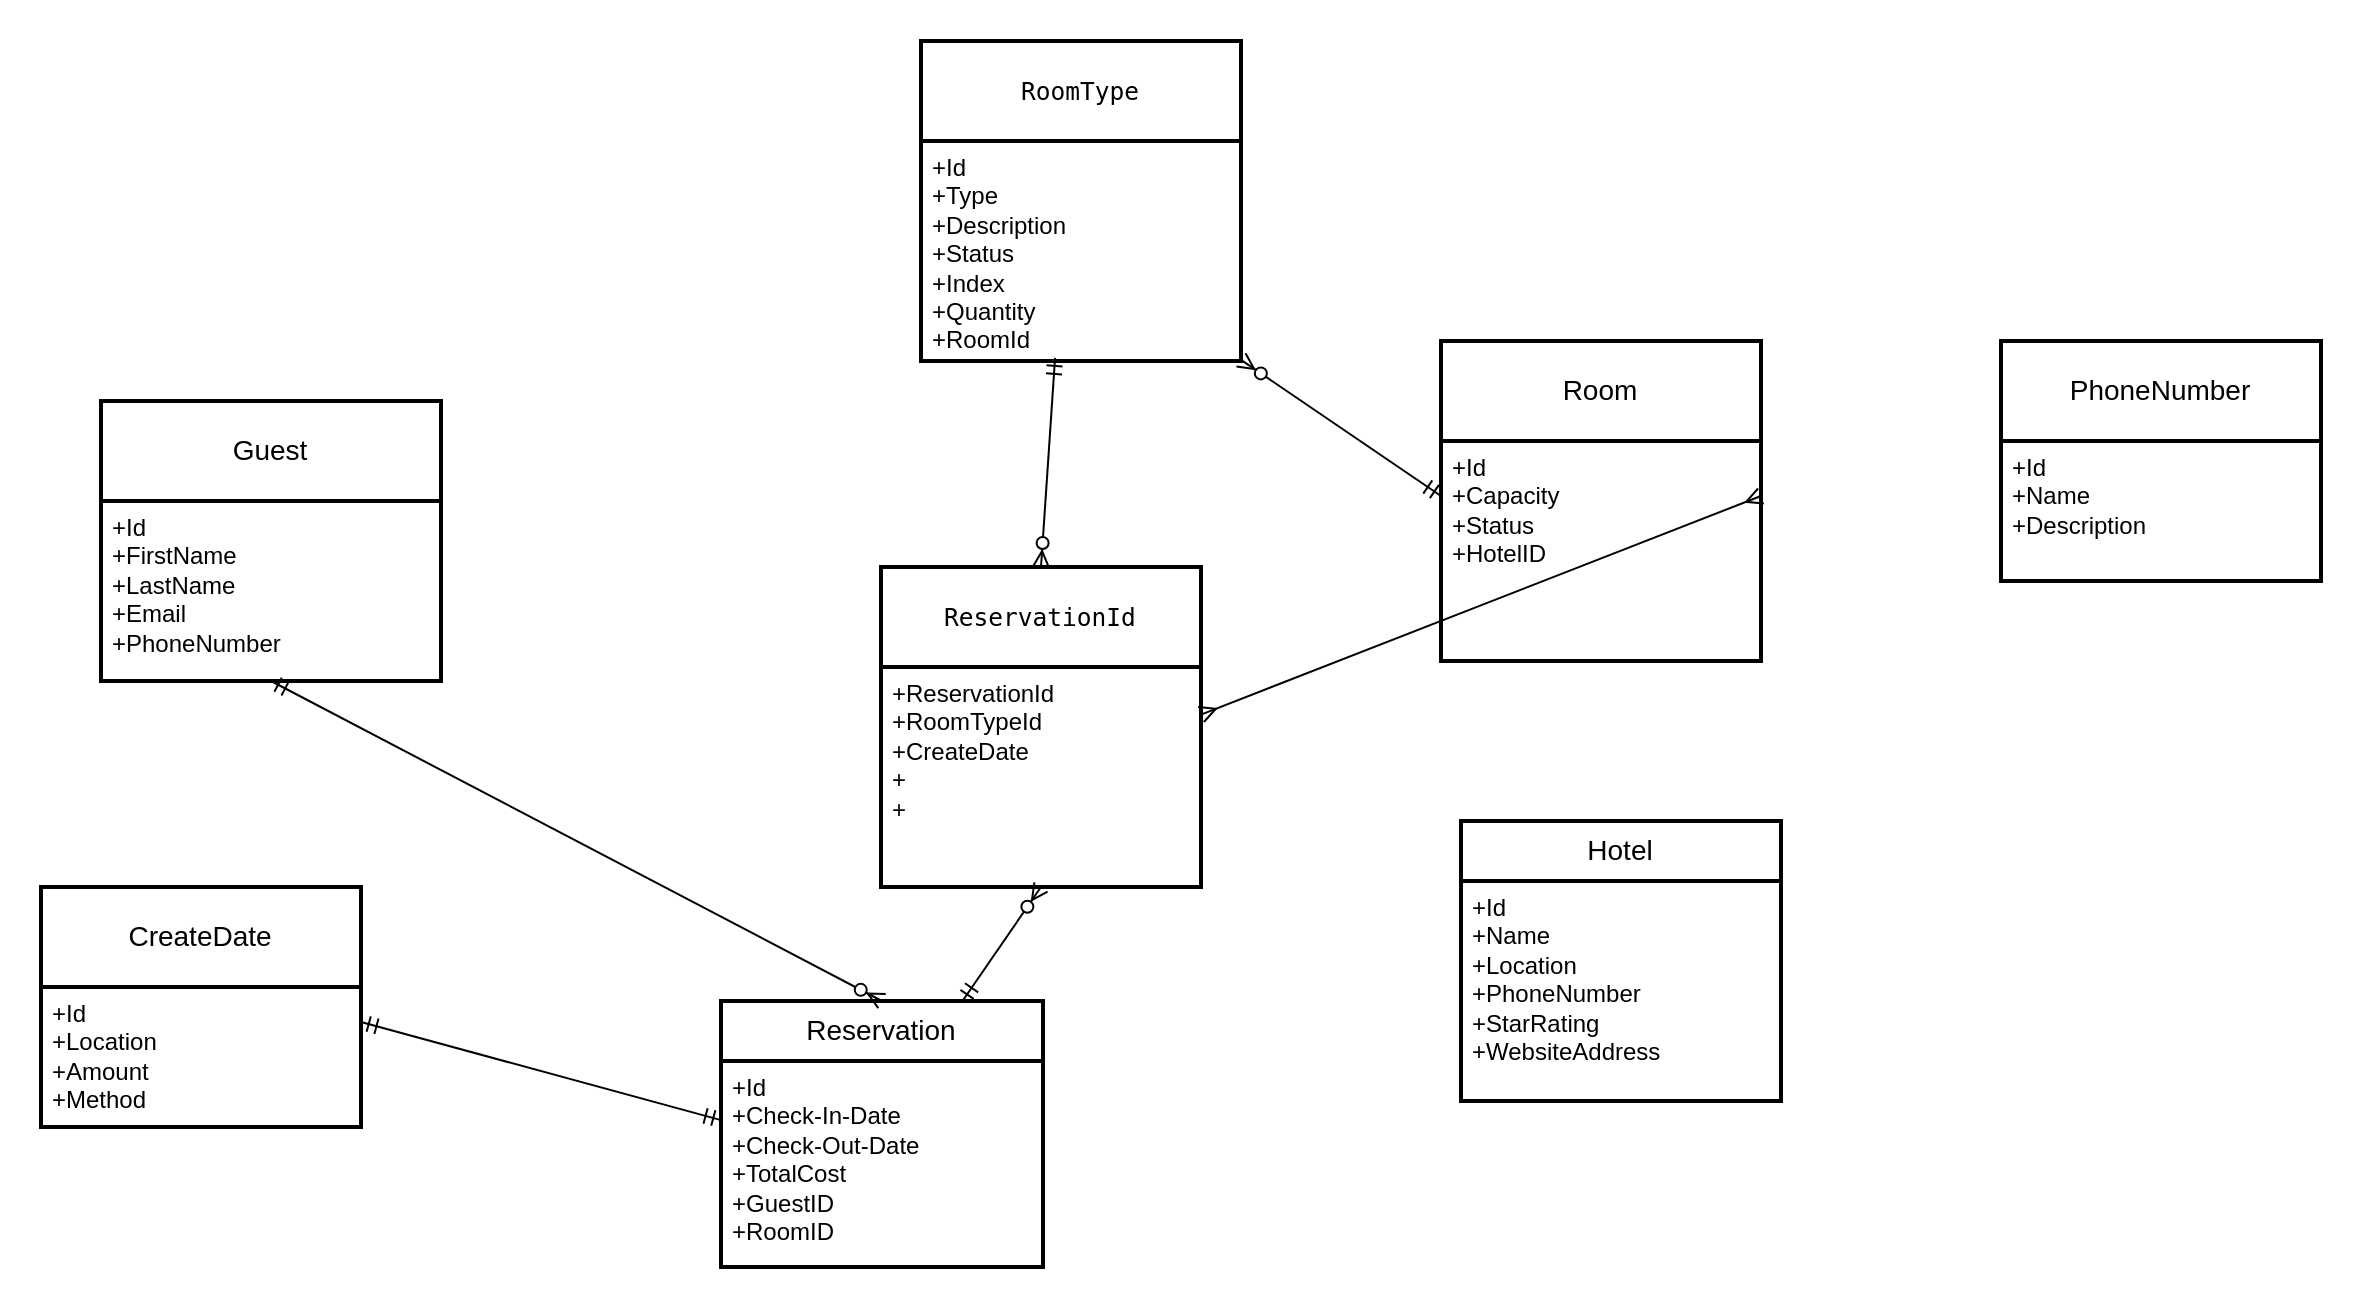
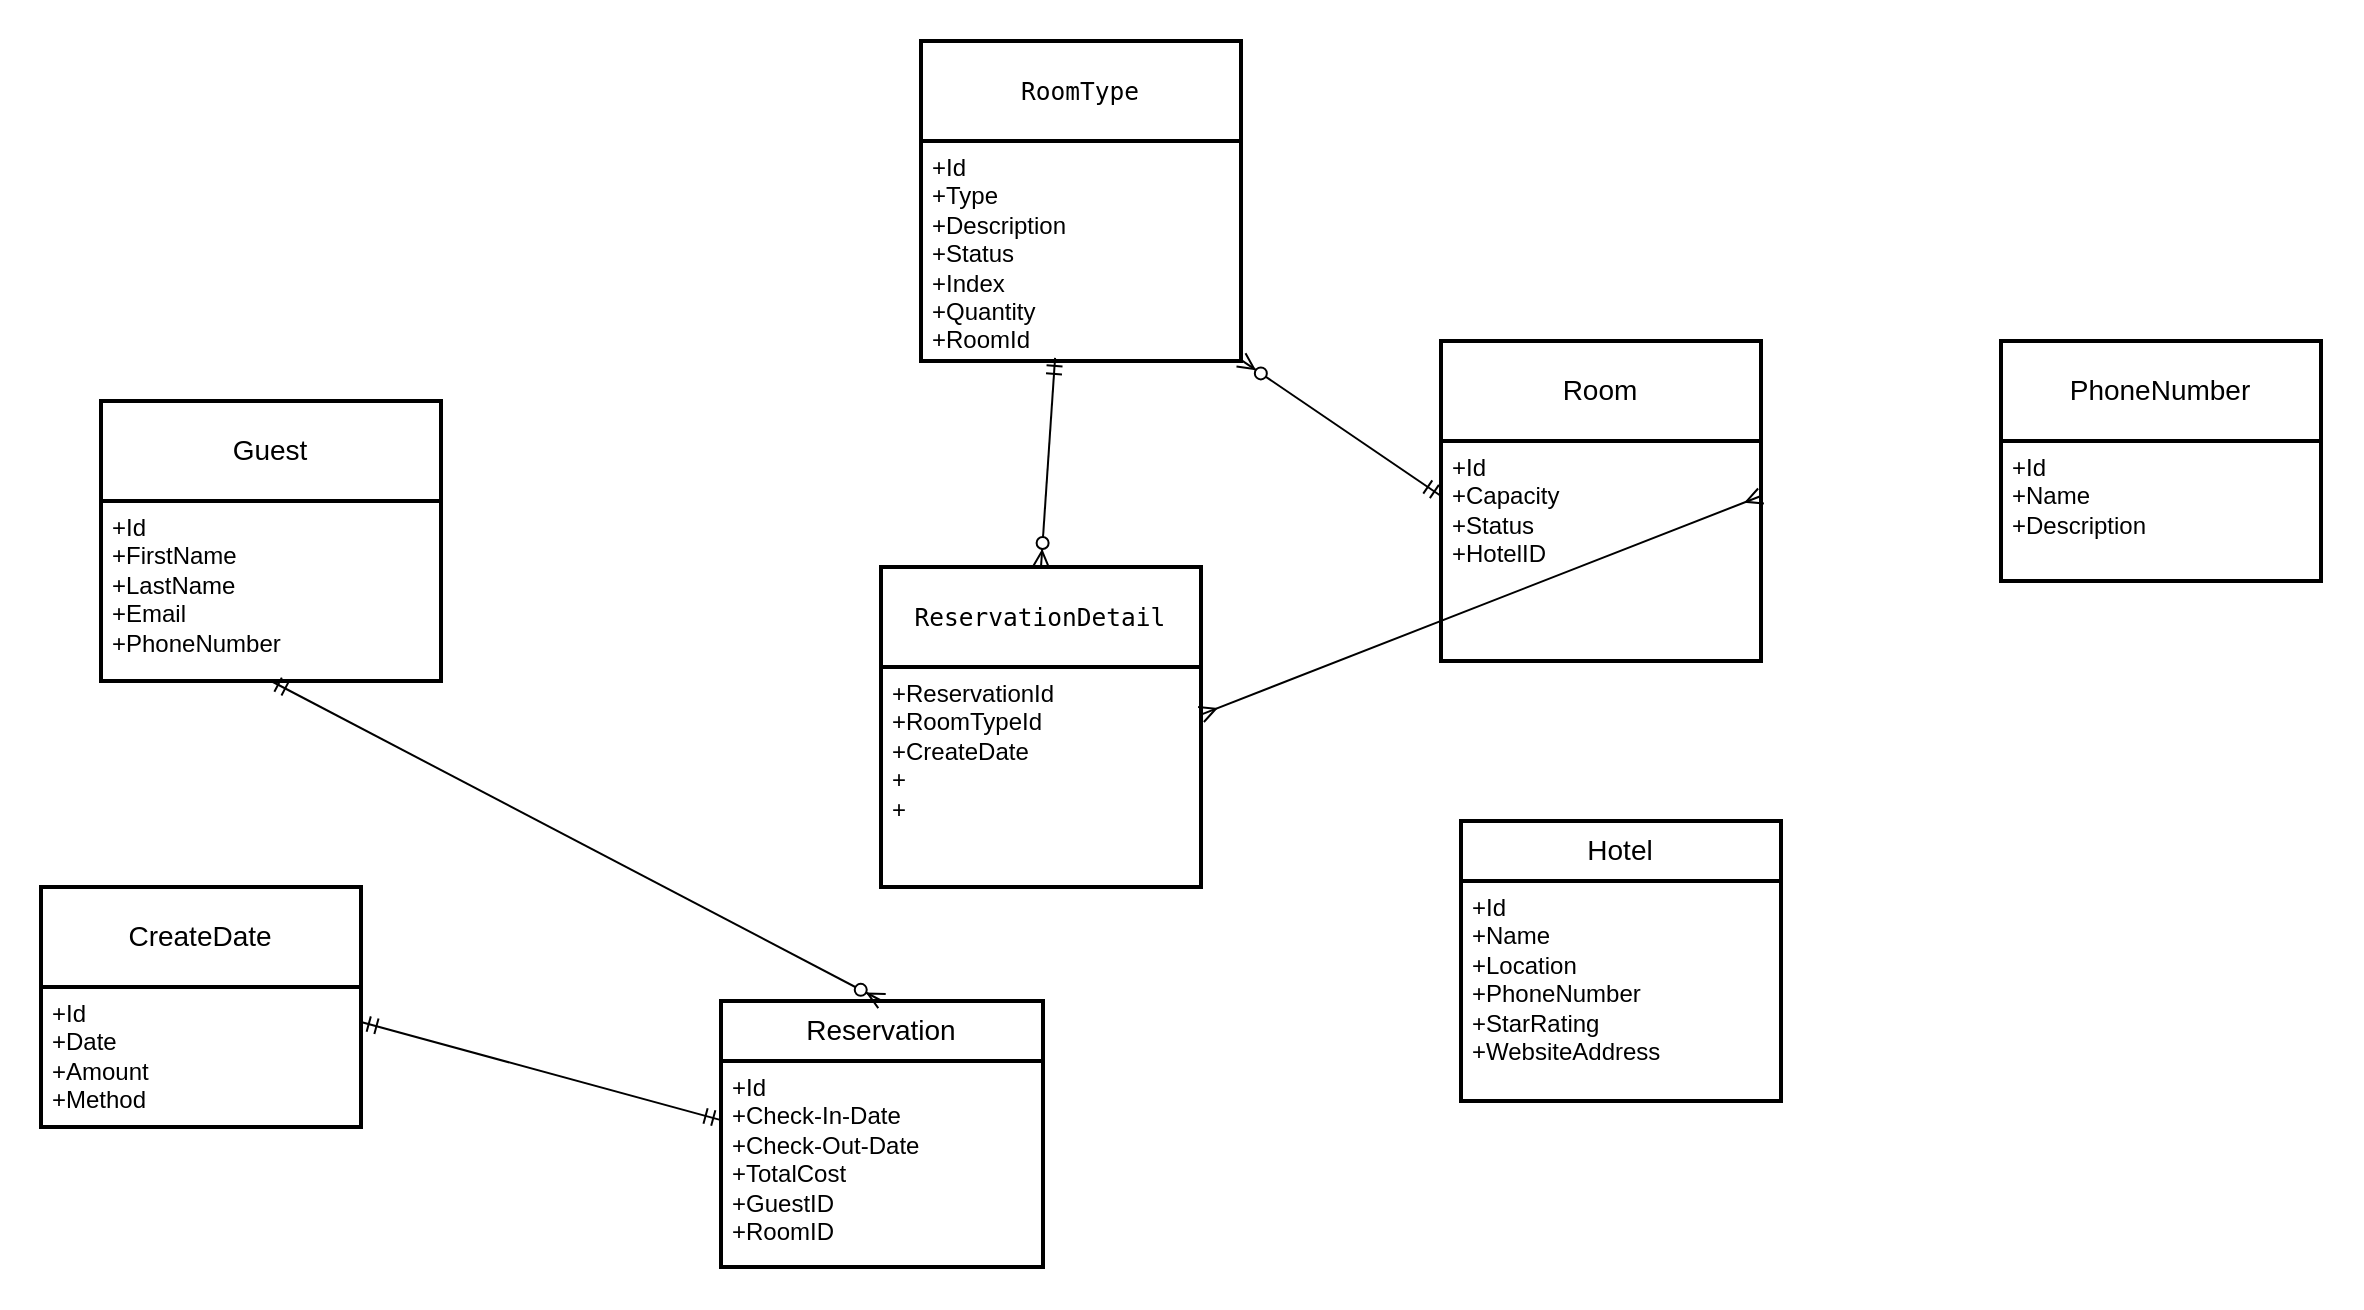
(1041, 617) -> (1041, 617)
(1001, 946) -> none
(110, 1059) -> (100, 1059)
